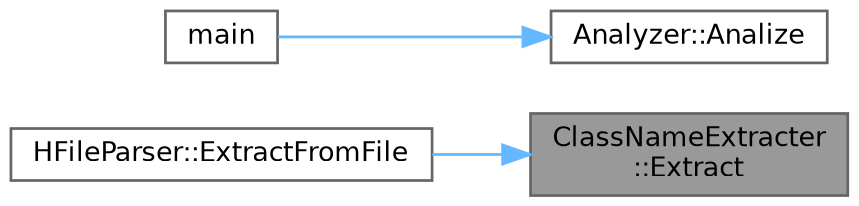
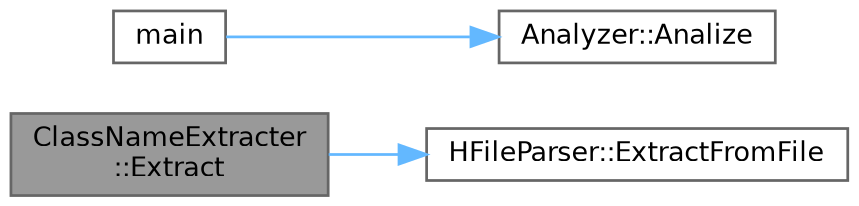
(467, 155) -> (364, 155)
